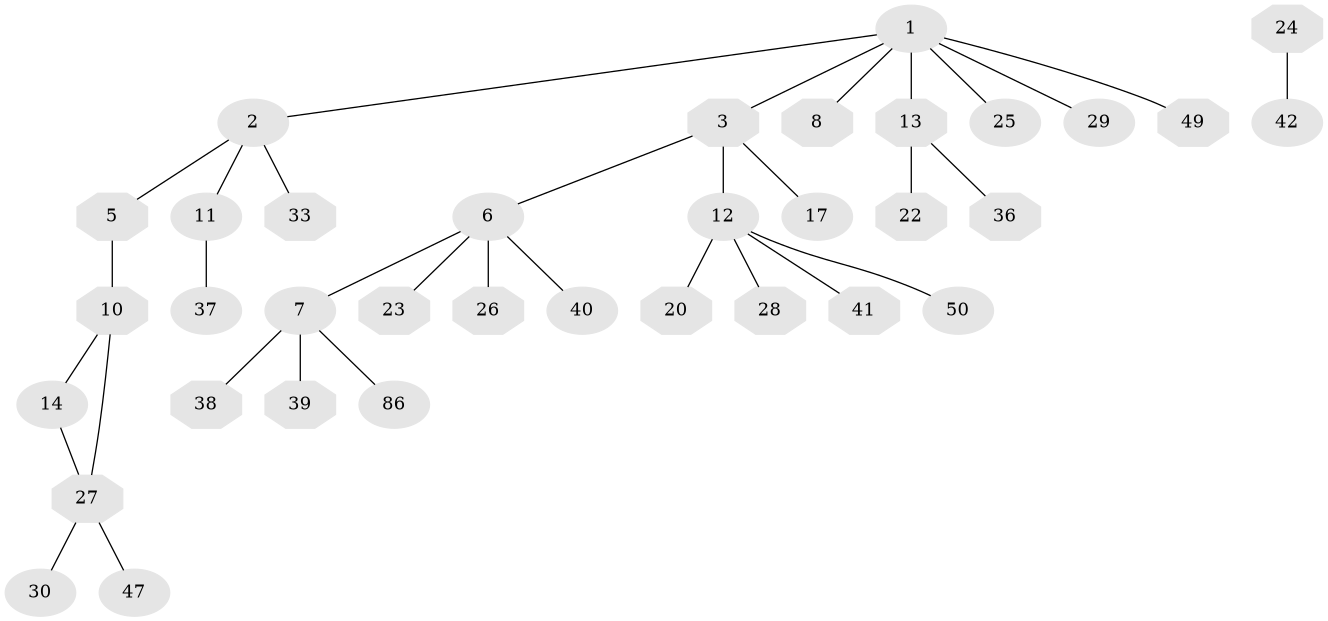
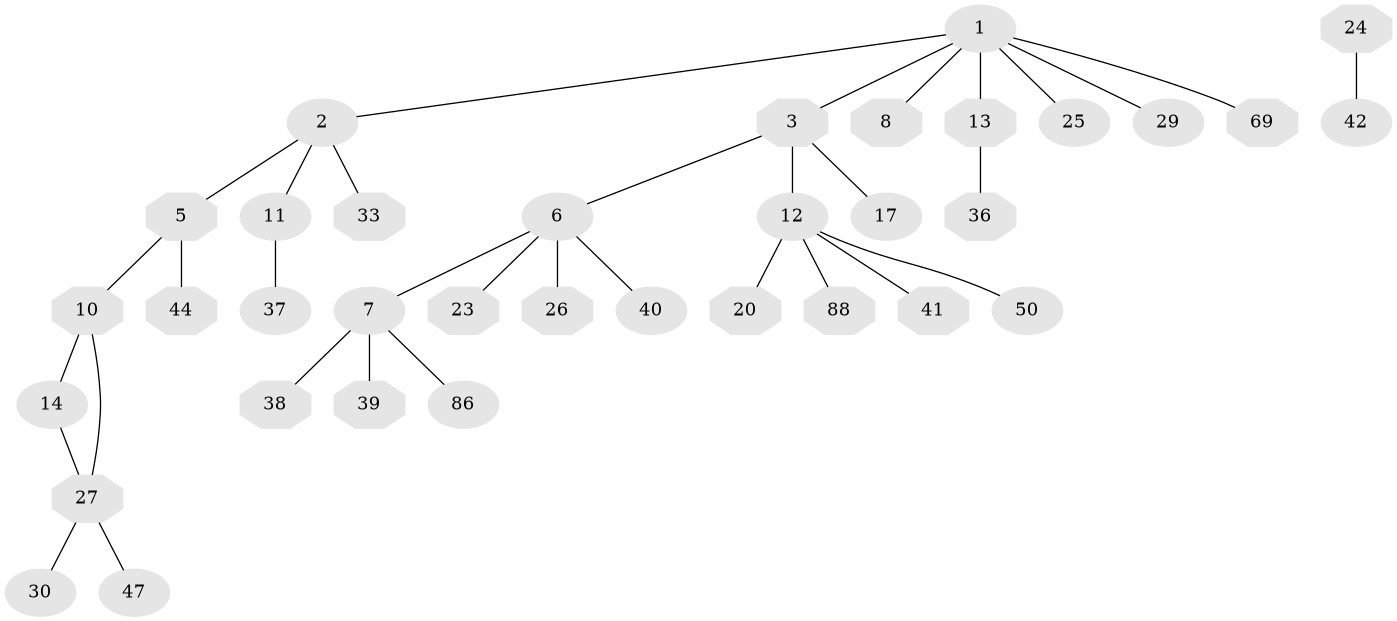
(1193, 123) -> (1262, 123)
(911, 217) -> none
none -> (181, 311)
(770, 311) -> (839, 311)
